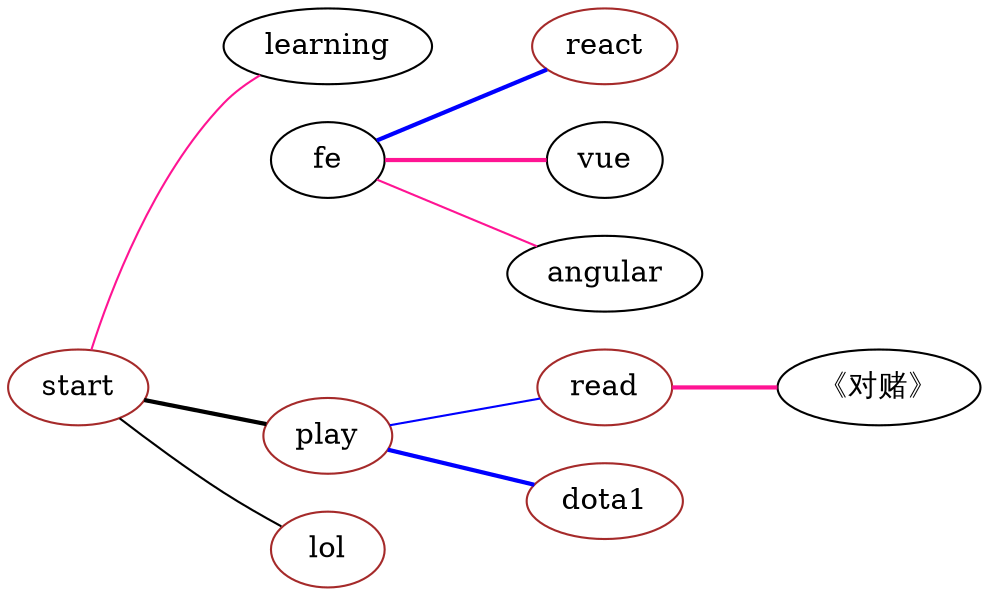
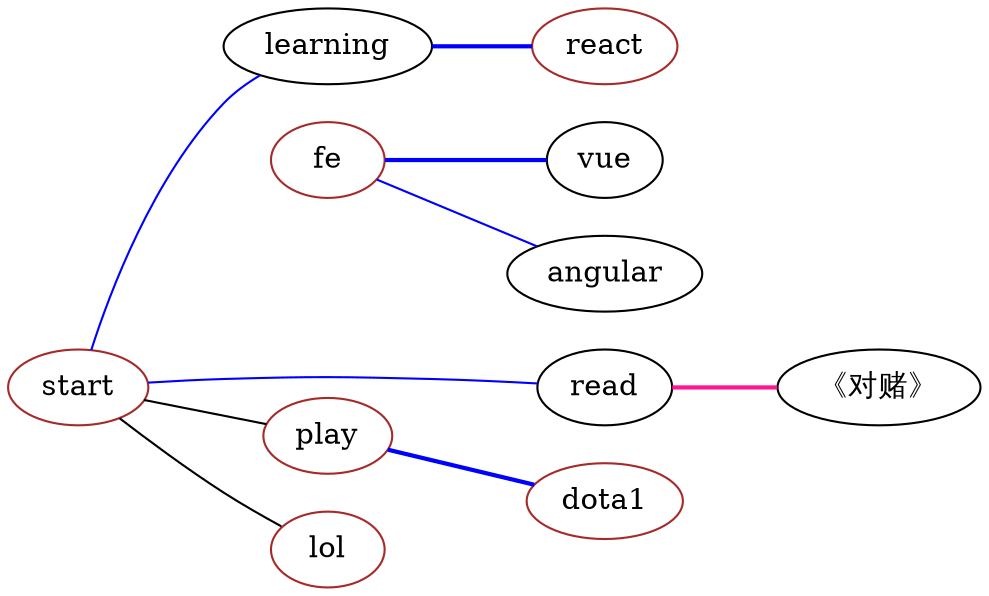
(462, 105) -> (482, 46)
(328, 160) -> (328, 160)
(466, 160) -> (466, 160)
(155, 199) -> (155, 199)
(457, 213) -> (457, 213)
(605, 387) -> (605, 387)
(205, 412) -> (205, 412)
(465, 412) -> (343, 377)
